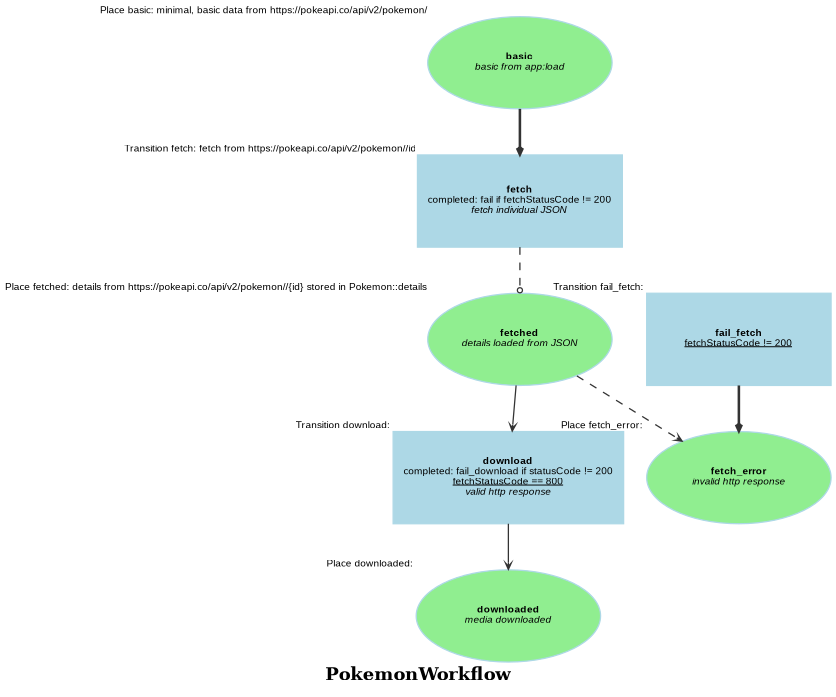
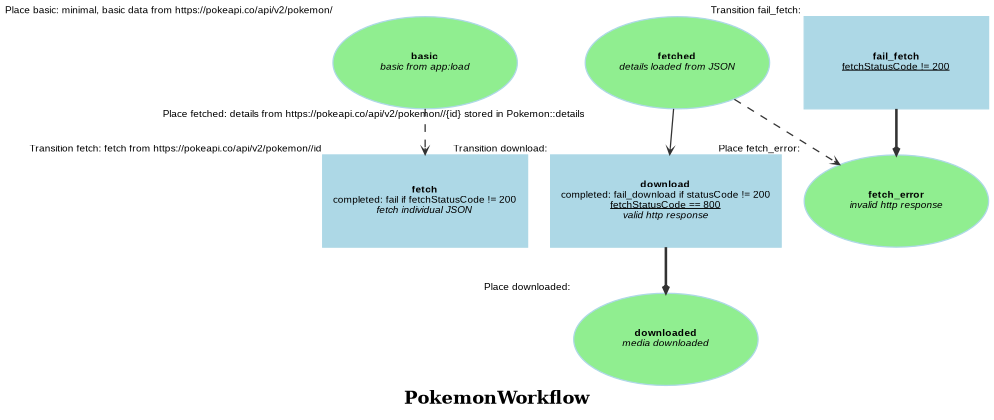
(520, 128) -> (425, 128)
(520, 267) -> none
(508, 543) -> (666, 267)
